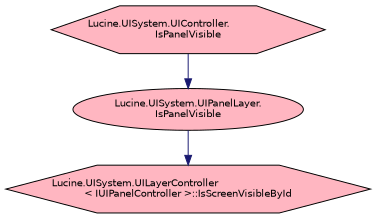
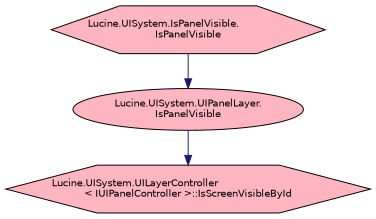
(188, 30) -> (188, 30)
